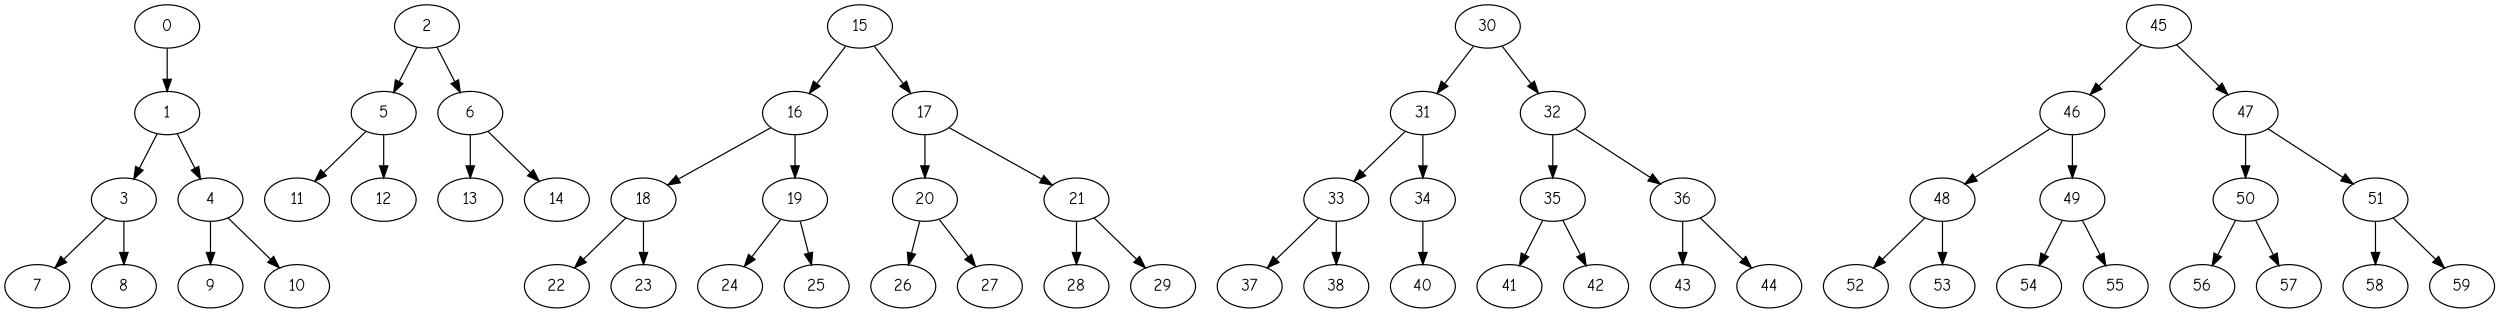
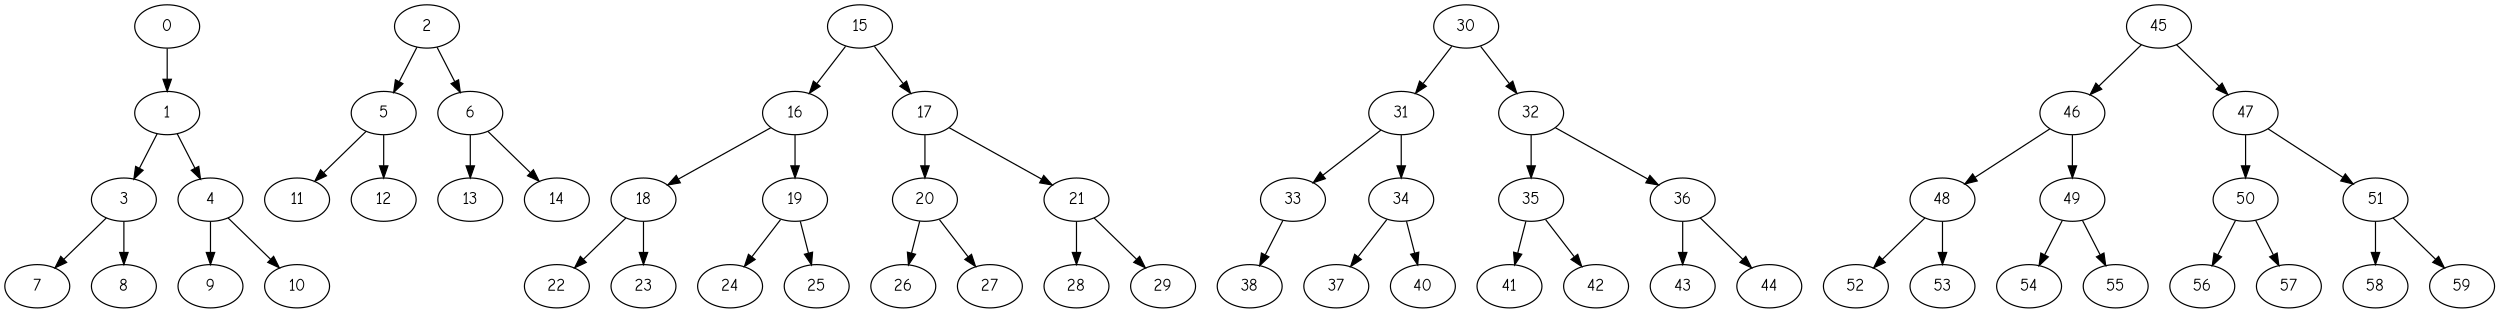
(1297, 239) -> (1373, 238)
